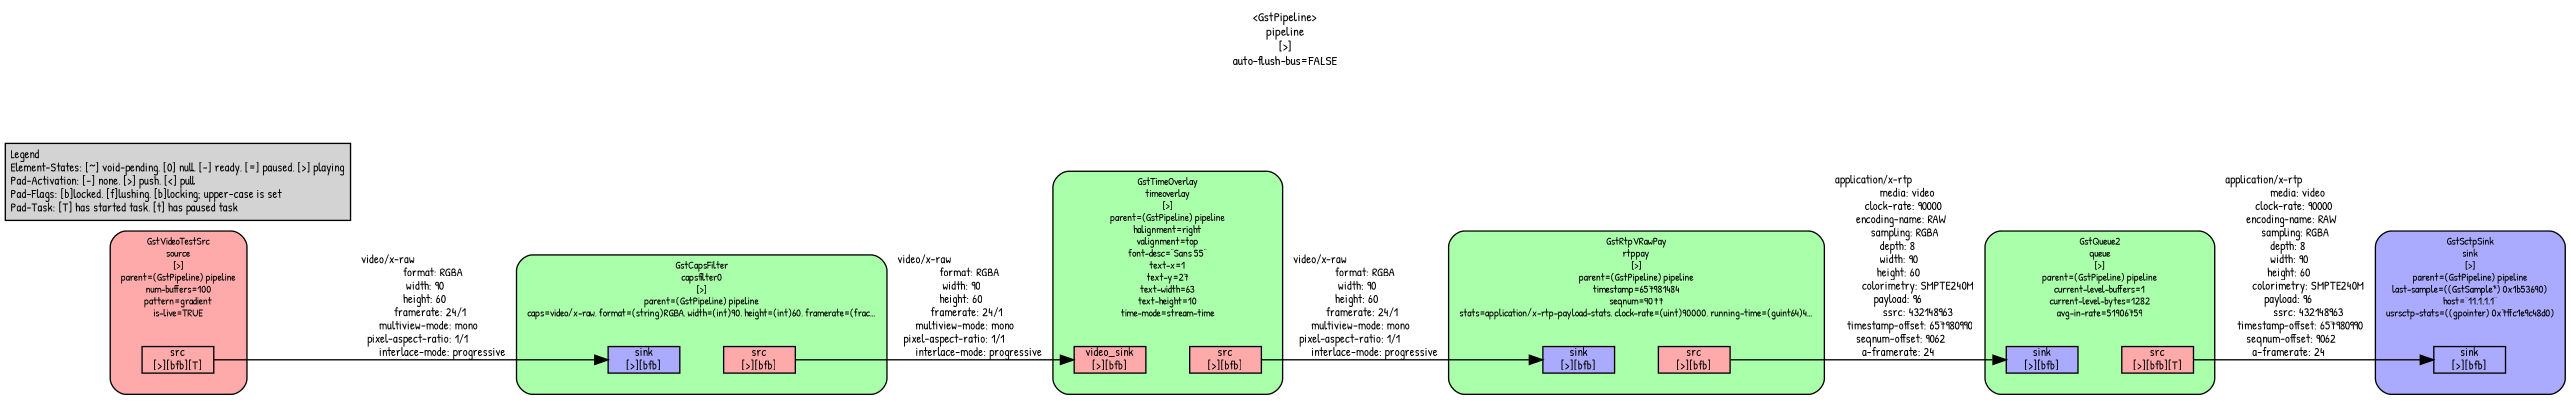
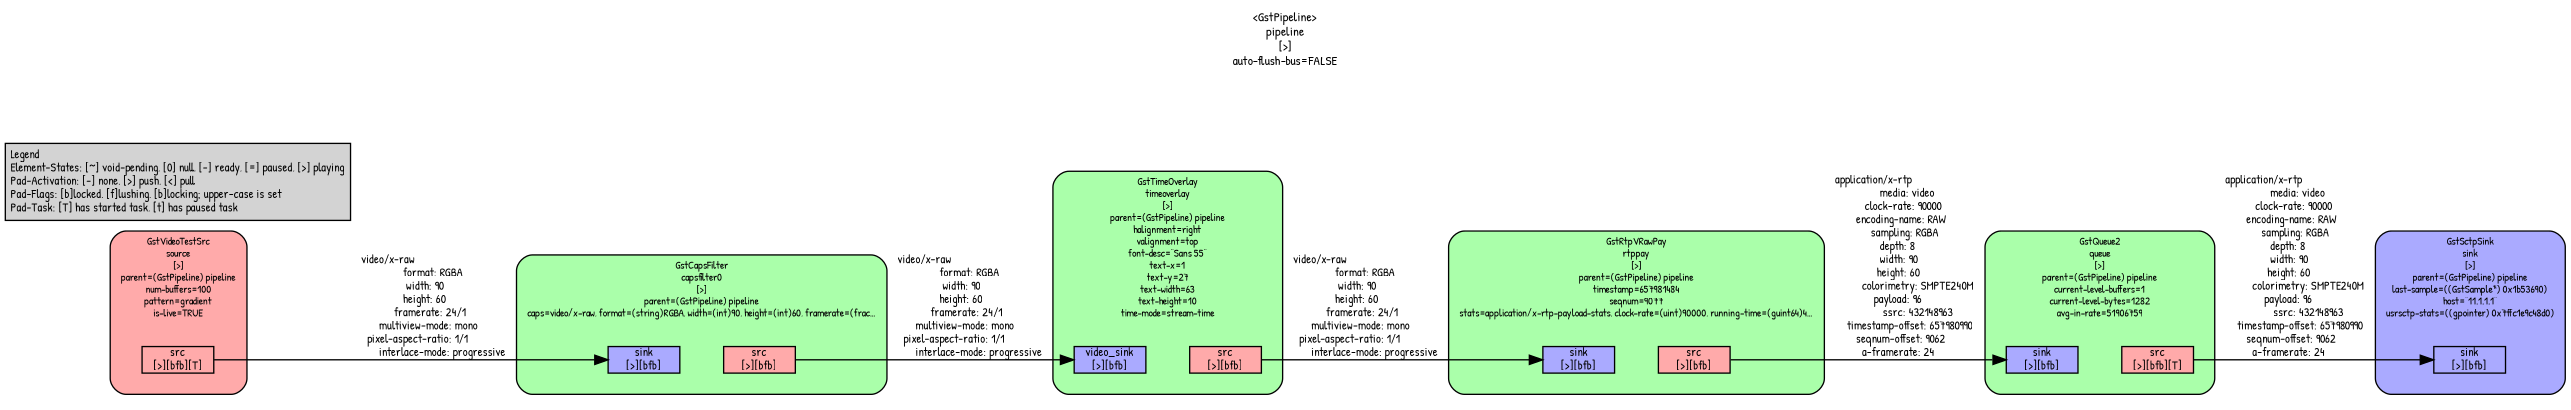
(1110, 360) -> (1110, 360)
